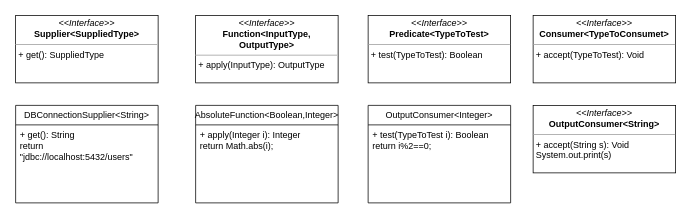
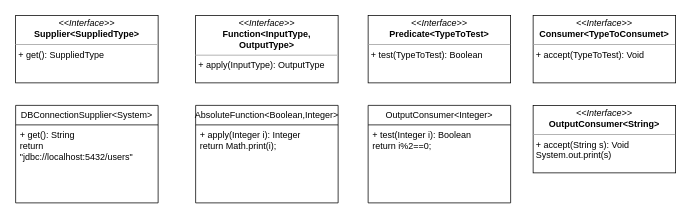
(87, 115) -> (87, 115)
(261, 141) -> (261, 141)
(438, 141) -> (431, 141)
